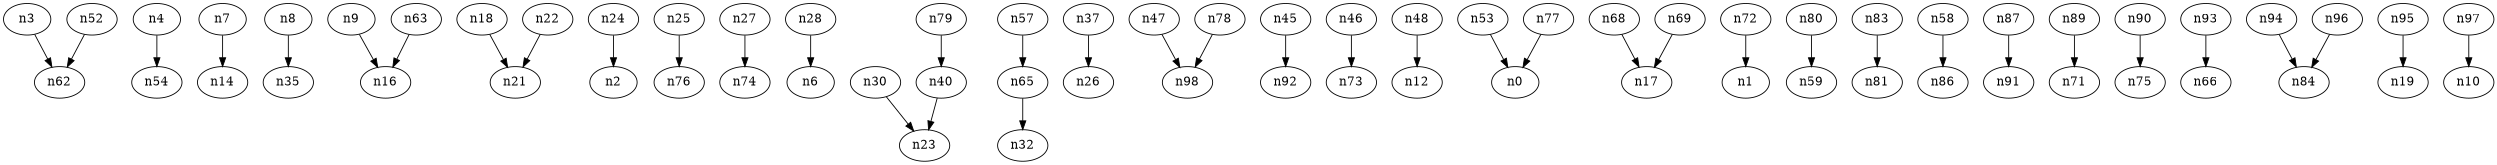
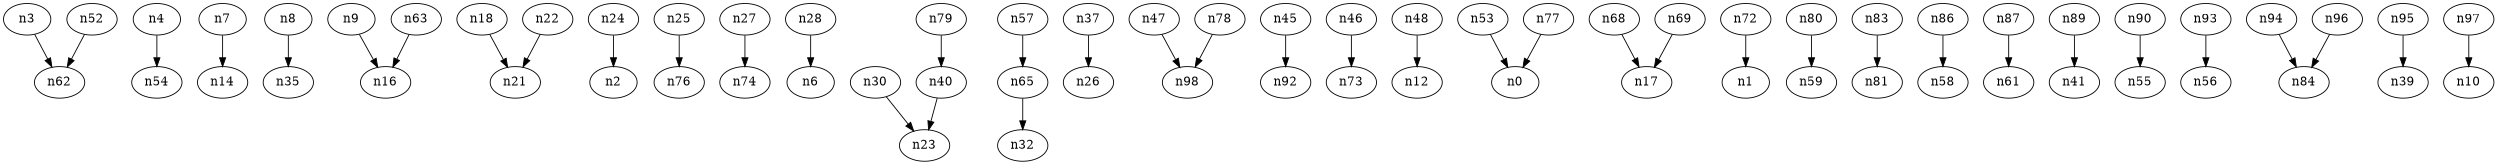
(1943, 47) -> (1943, 47)
(2009, 82) -> (2009, 82)
(2074, 82) -> (2074, 82)
(2140, 82) -> (2140, 82)
(2206, 82) -> (2206, 82)
(2403, 82) -> (2403, 82)
